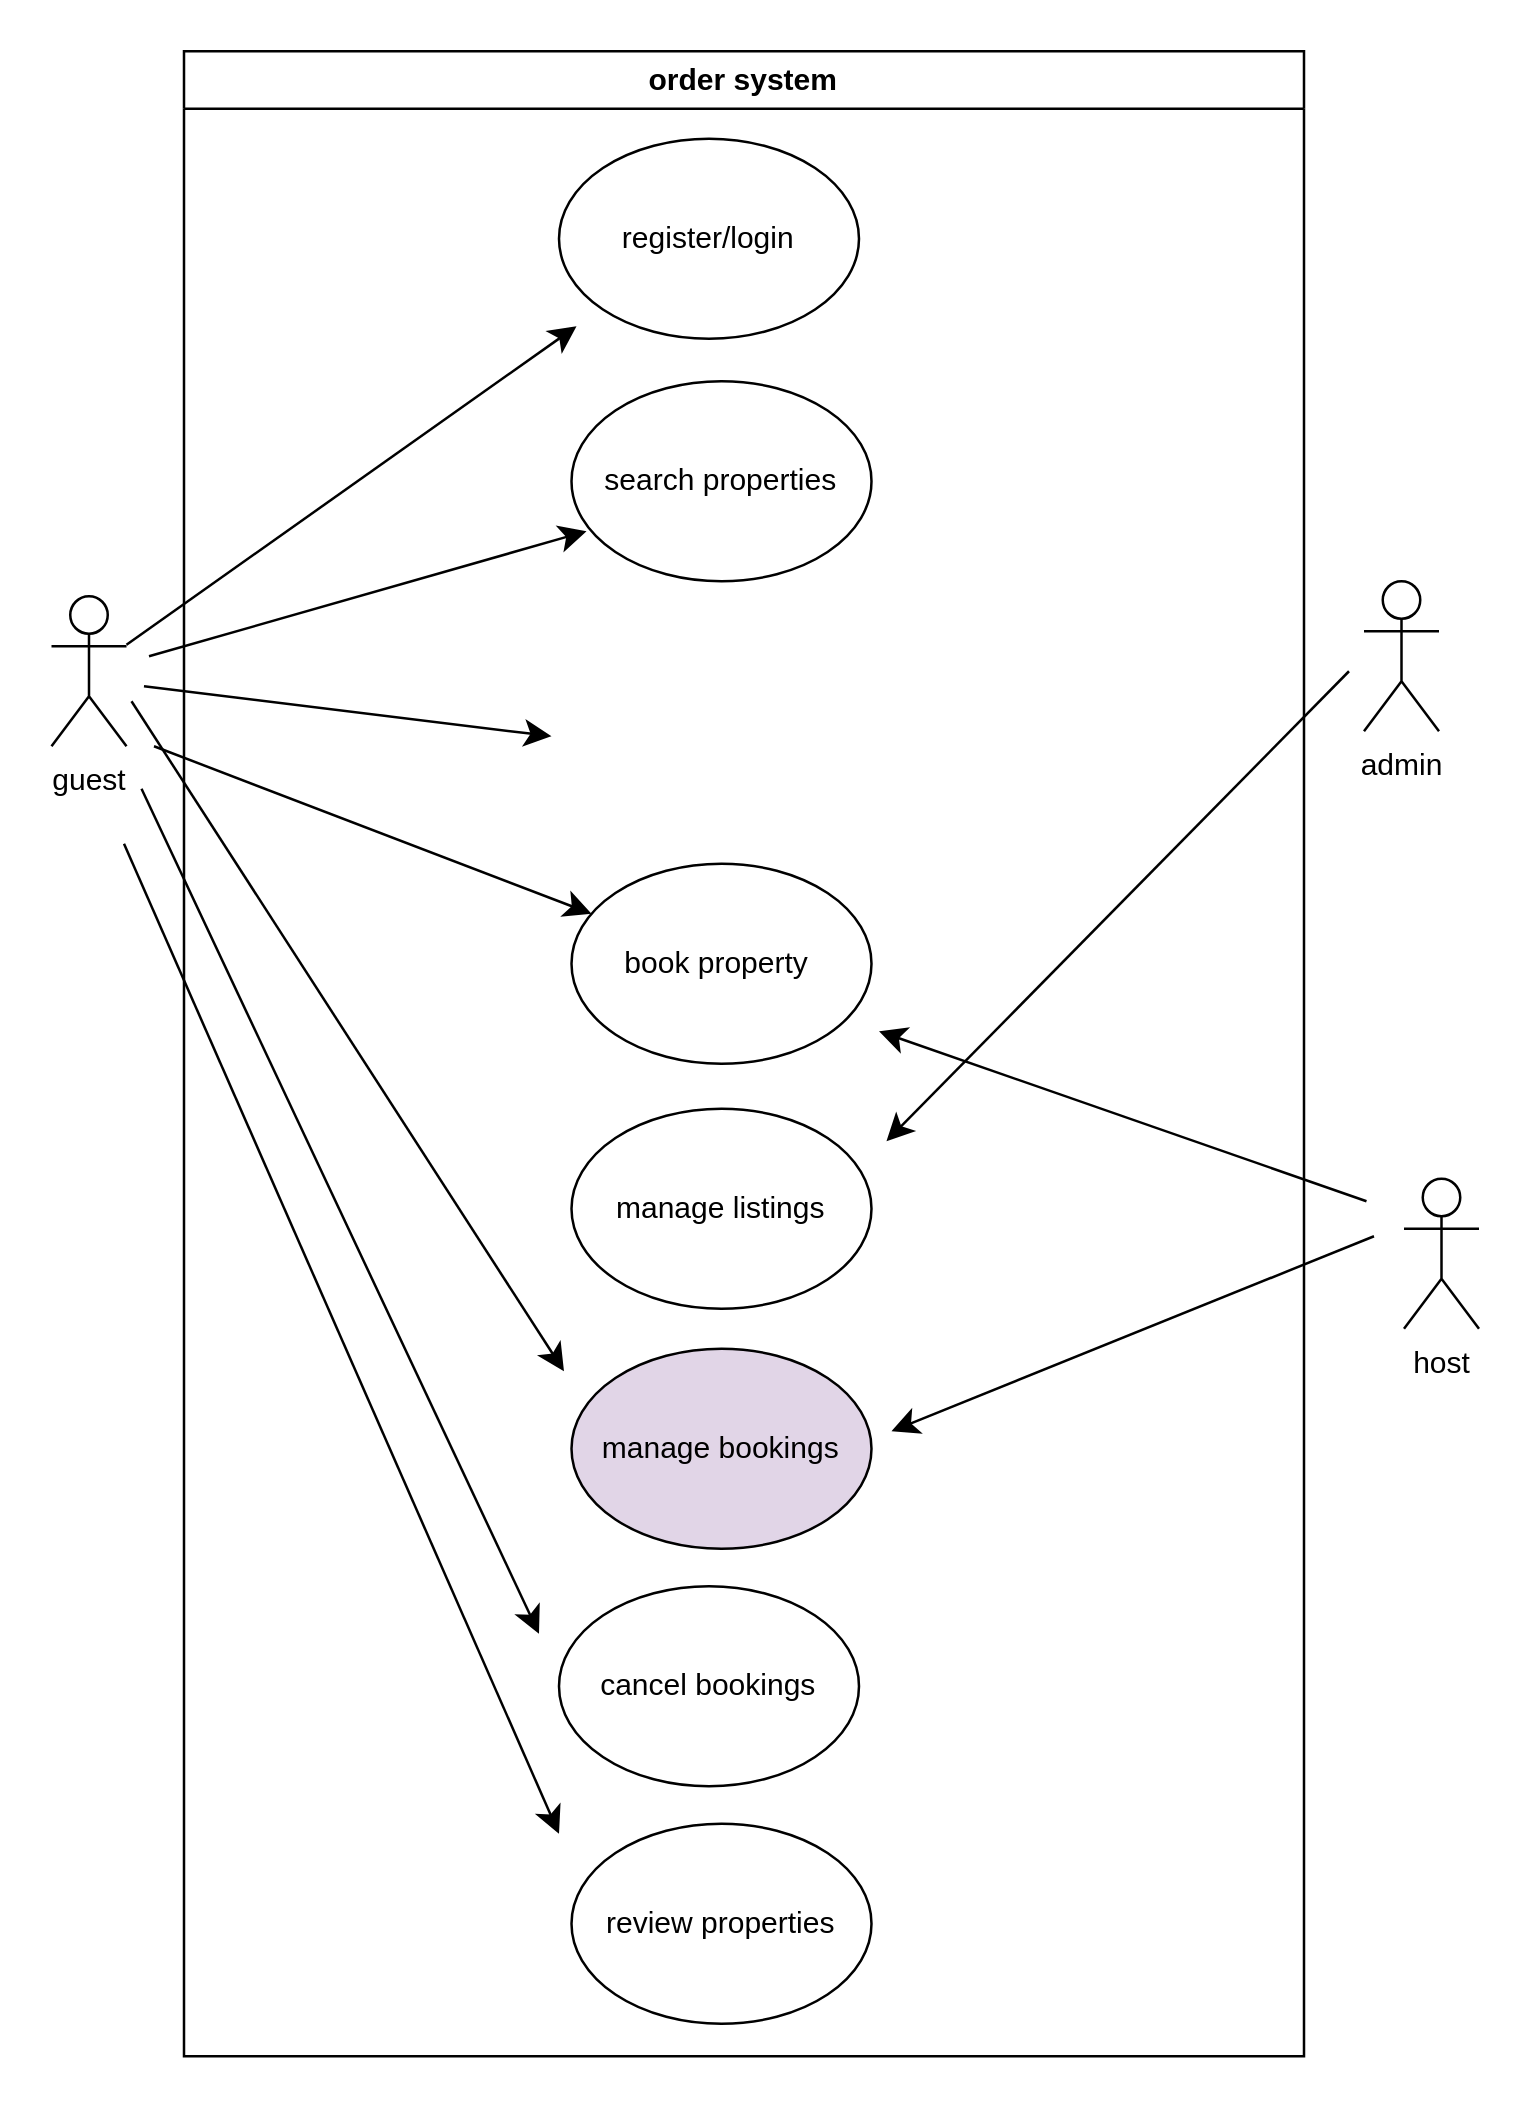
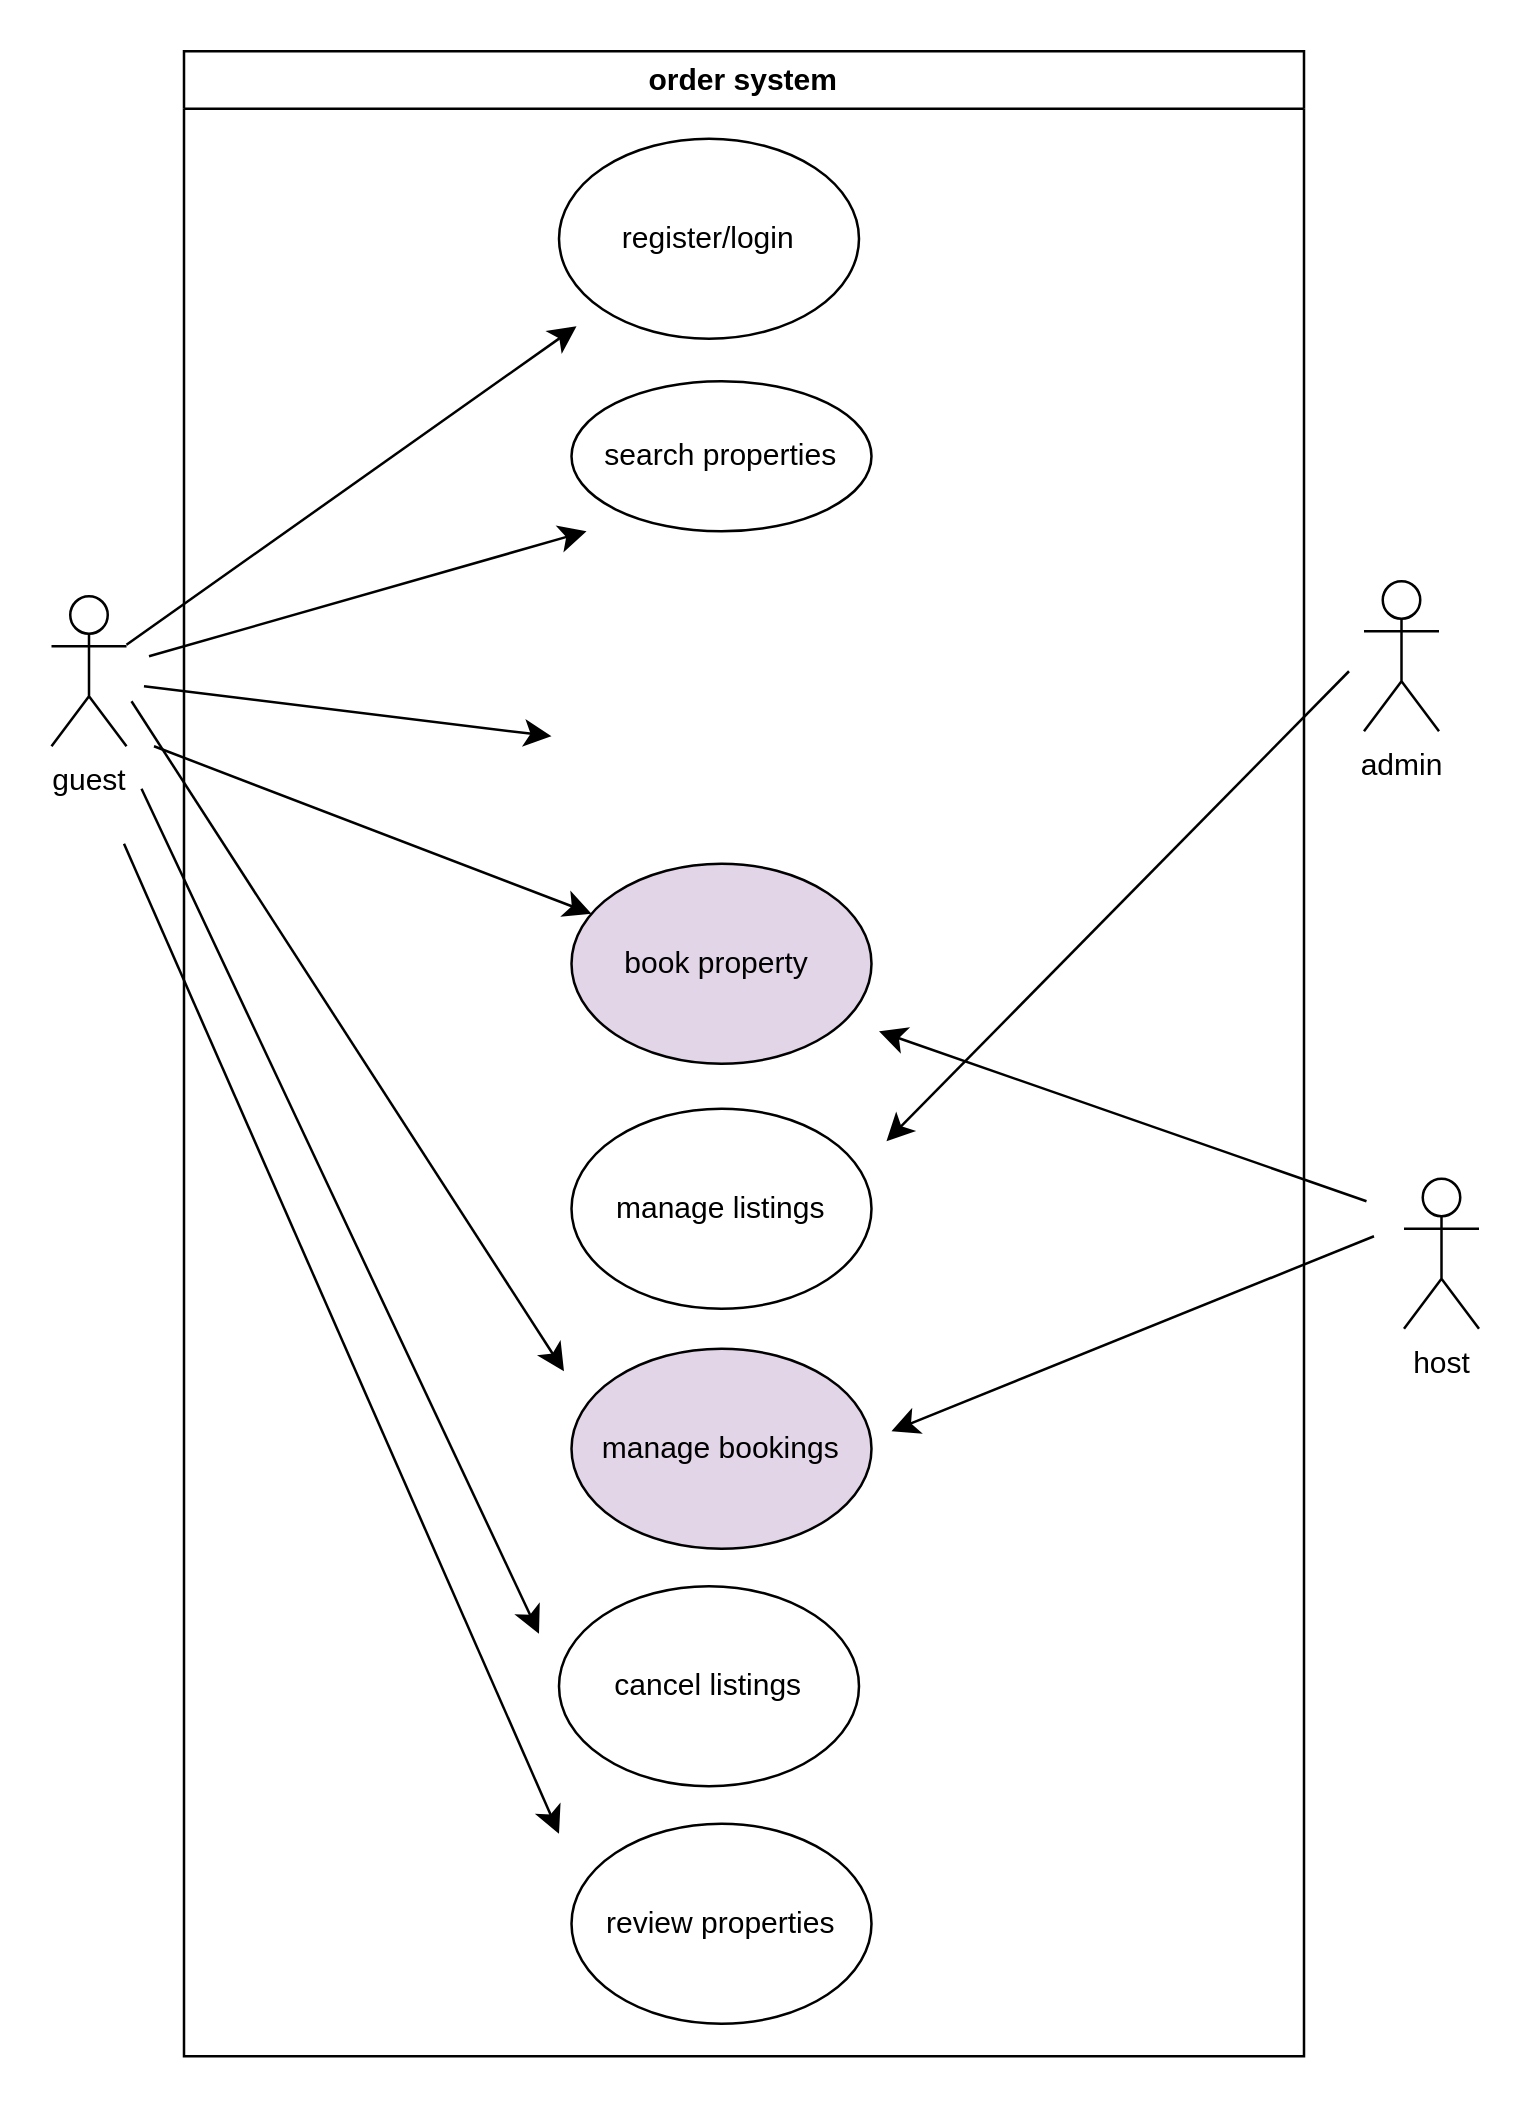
(721, 481) -> (721, 456)
(721, 964) -> (721, 964)
(709, 1686) -> (709, 1686)
